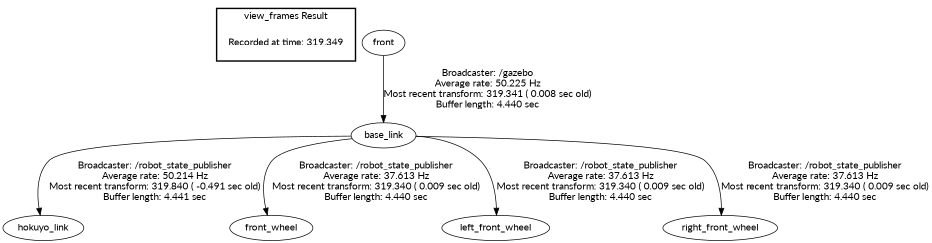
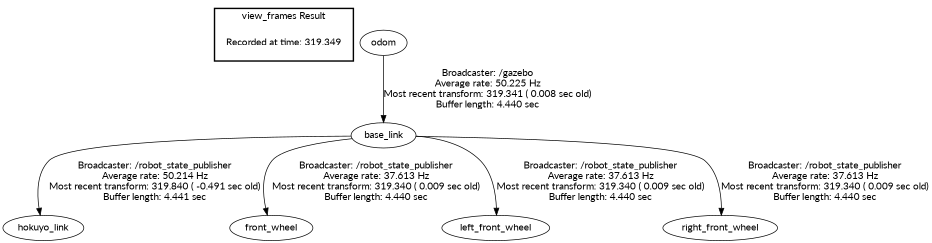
(384, 43) -> (384, 43)
